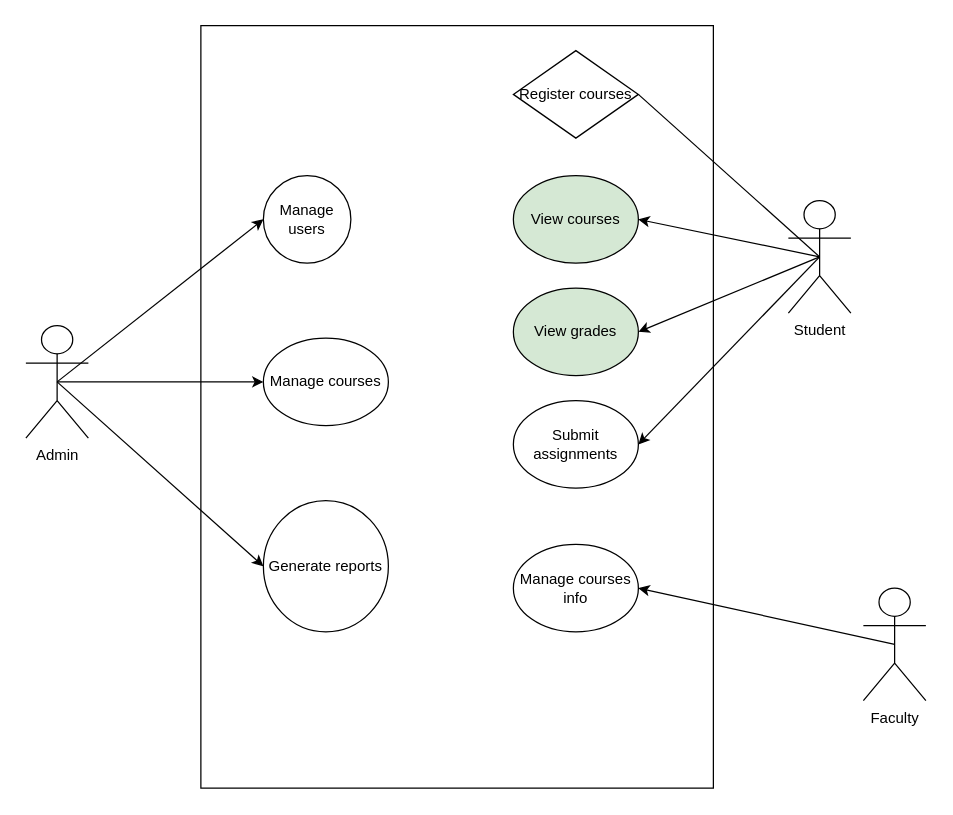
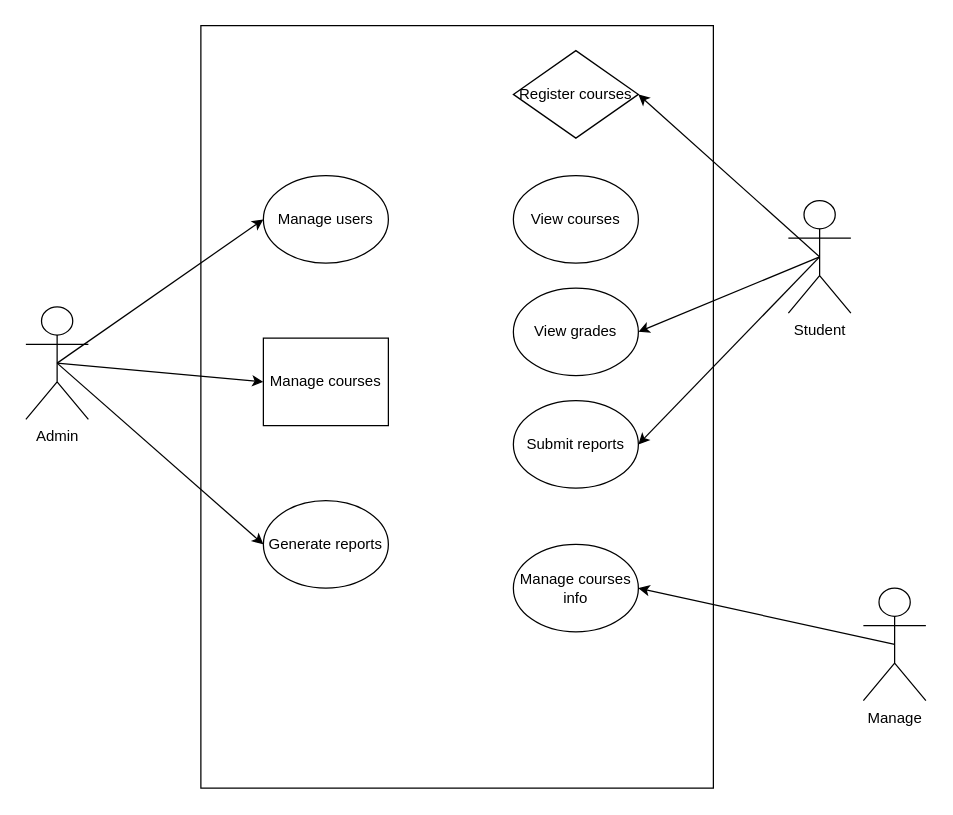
(642, 98) -> (645, 100)
(307, 219) -> (326, 219)
(576, 219) -> (576, 219)
(730, 238) -> none
(576, 332) -> (576, 332)
(57, 382) -> (57, 363)
(326, 382) -> (326, 382)
(576, 444) -> (576, 444)
(326, 566) -> (326, 544)
(895, 718) -> (895, 718)
